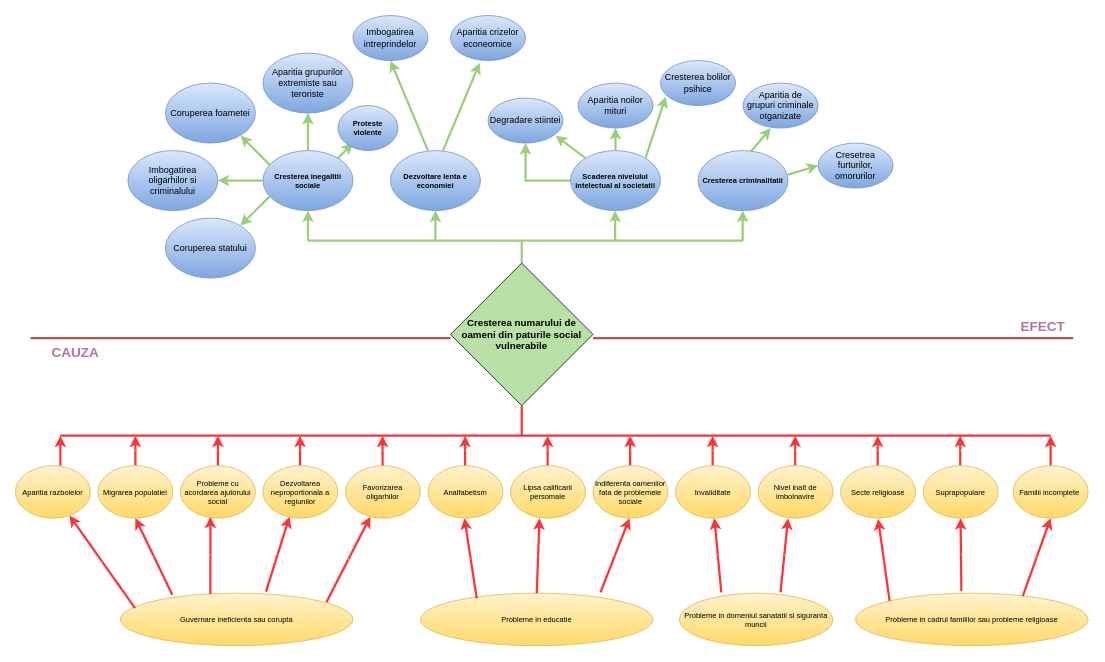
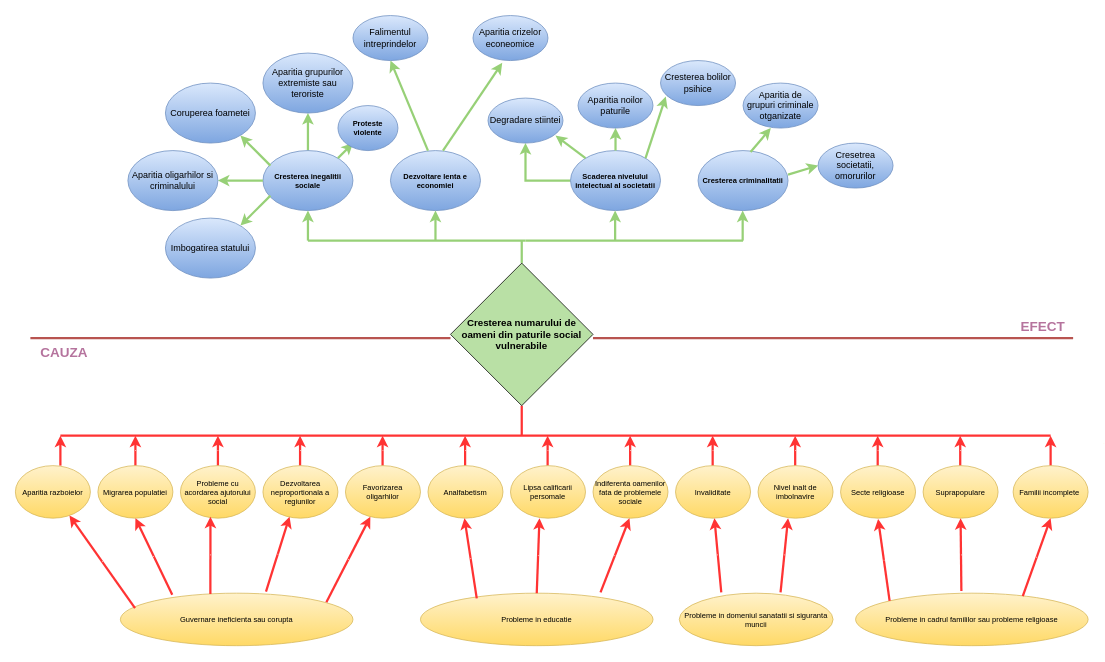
(390, 38) -> (390, 38)
(488, 38) -> (510, 38)
(615, 105) -> (615, 105)
(855, 165) -> (855, 165)
(173, 180) -> (173, 180)
(210, 248) -> (210, 248)
(75, 353) -> (64, 353)
